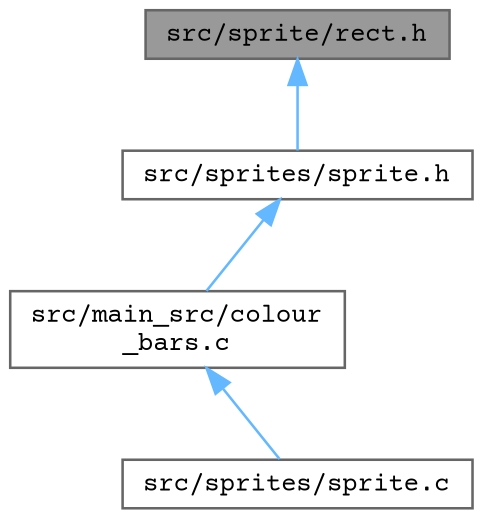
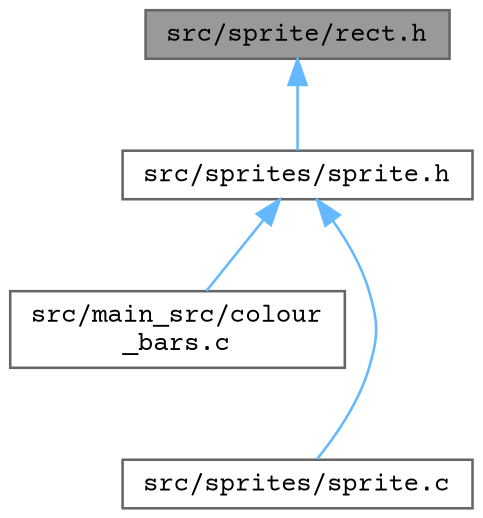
(251, 424) -> (375, 342)
